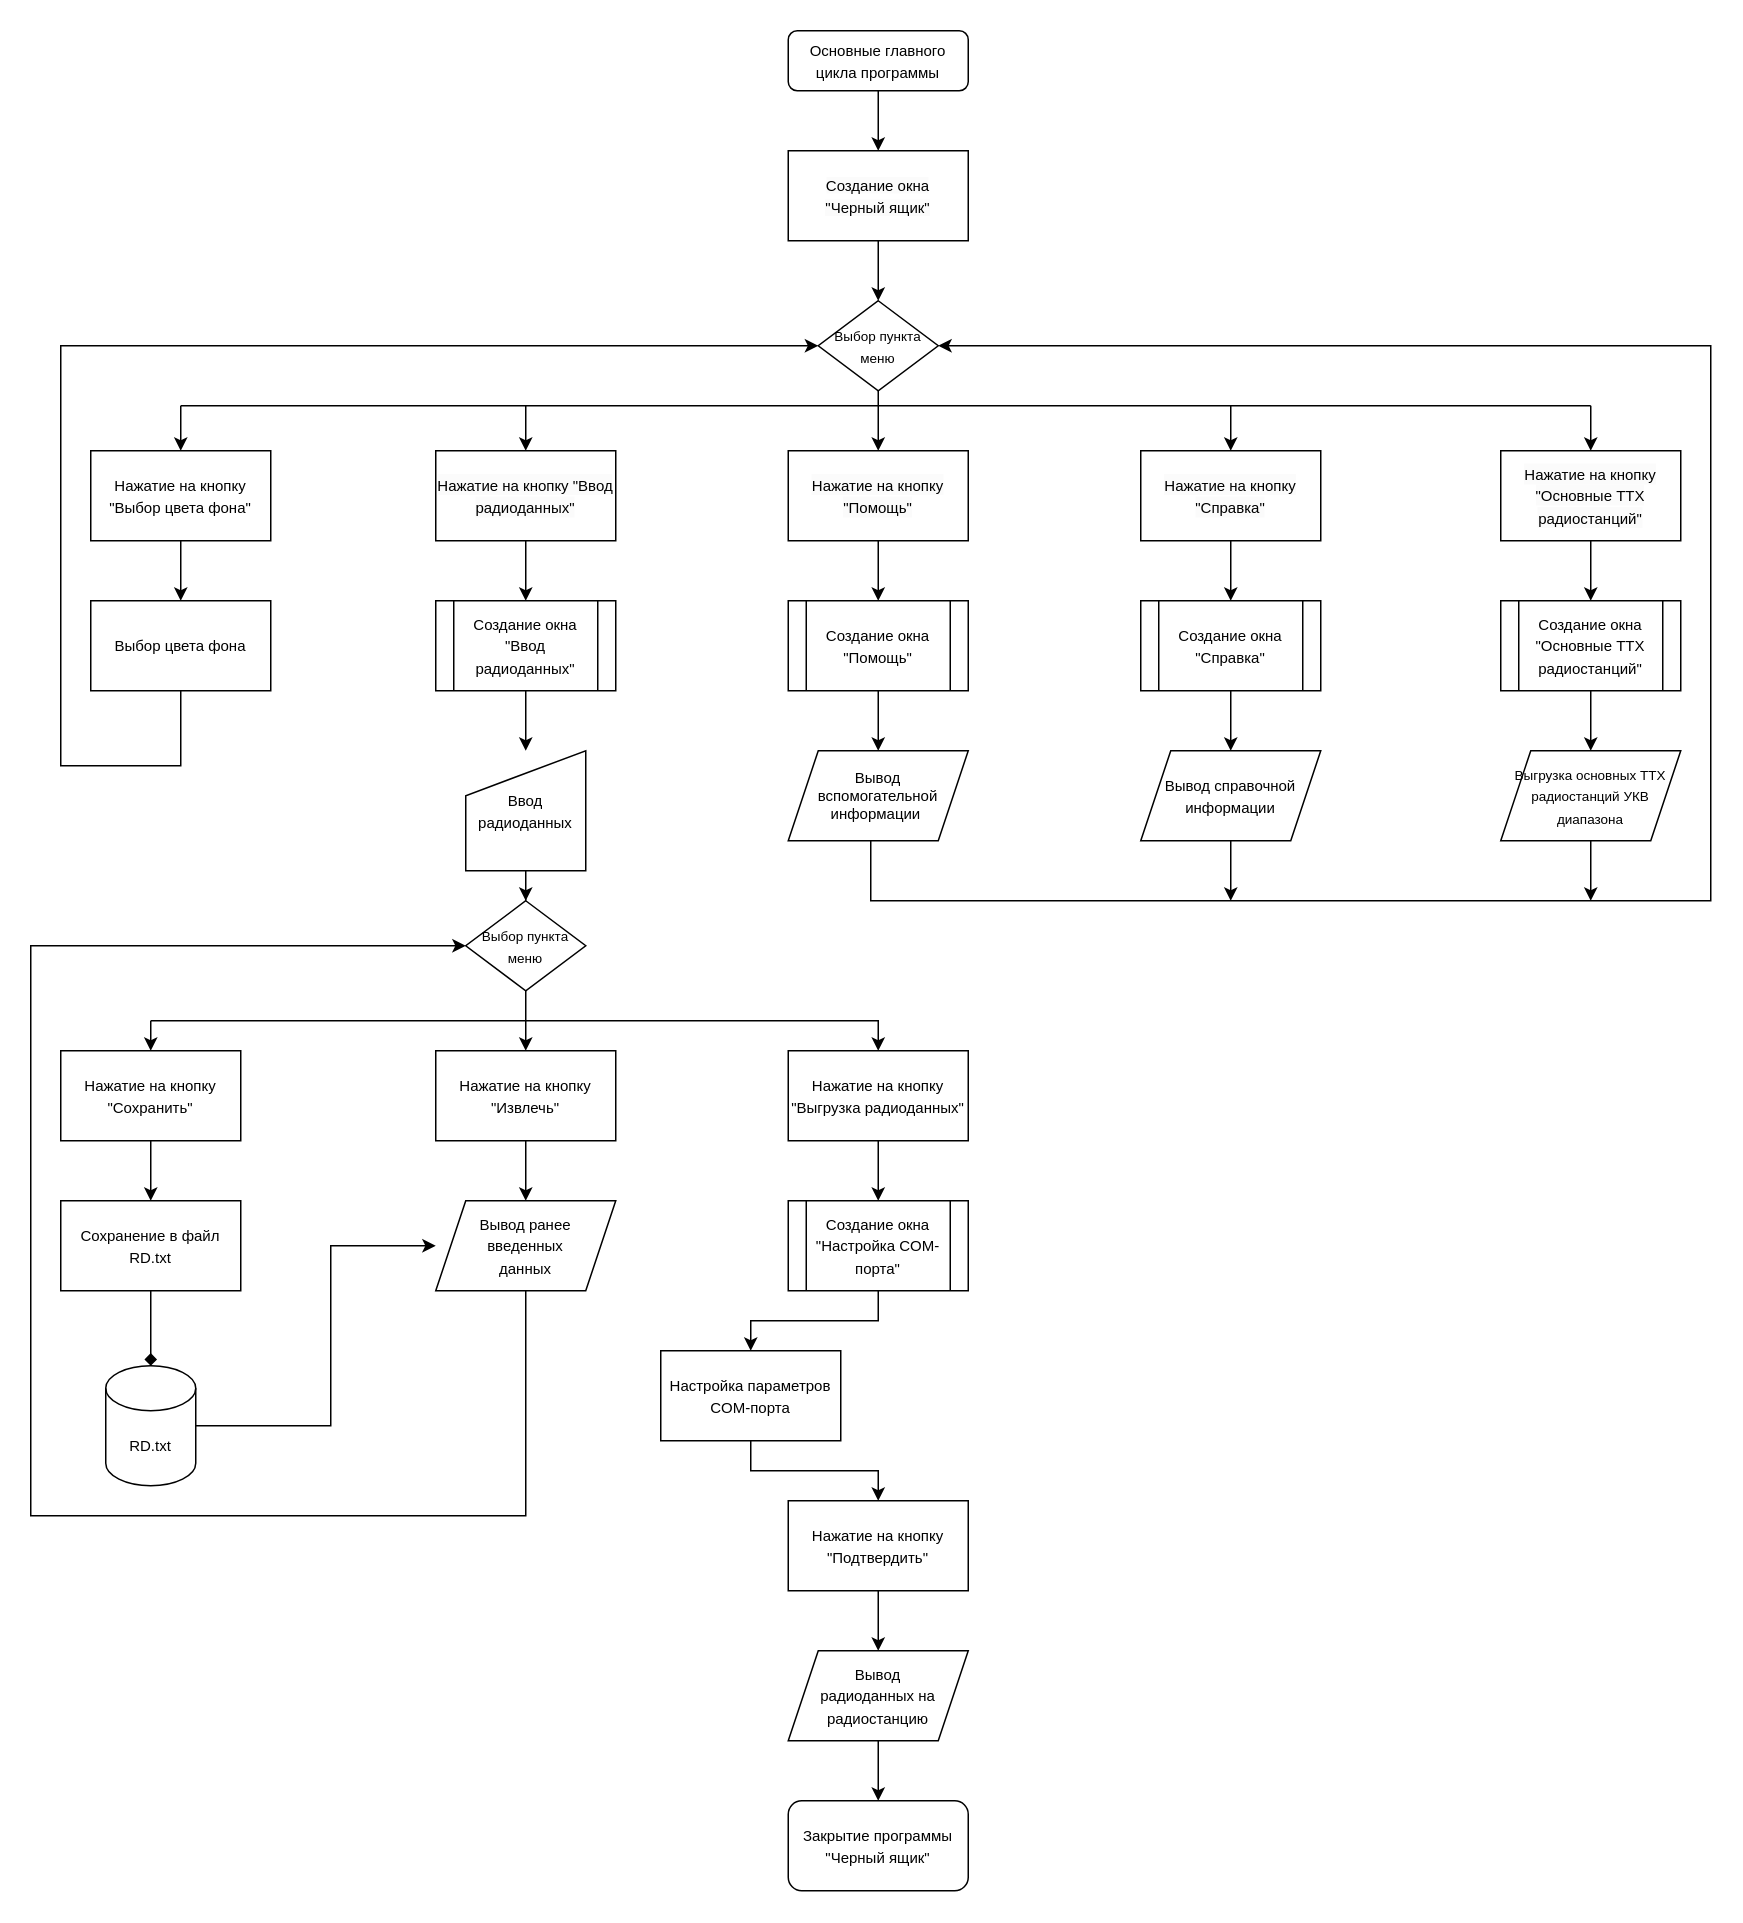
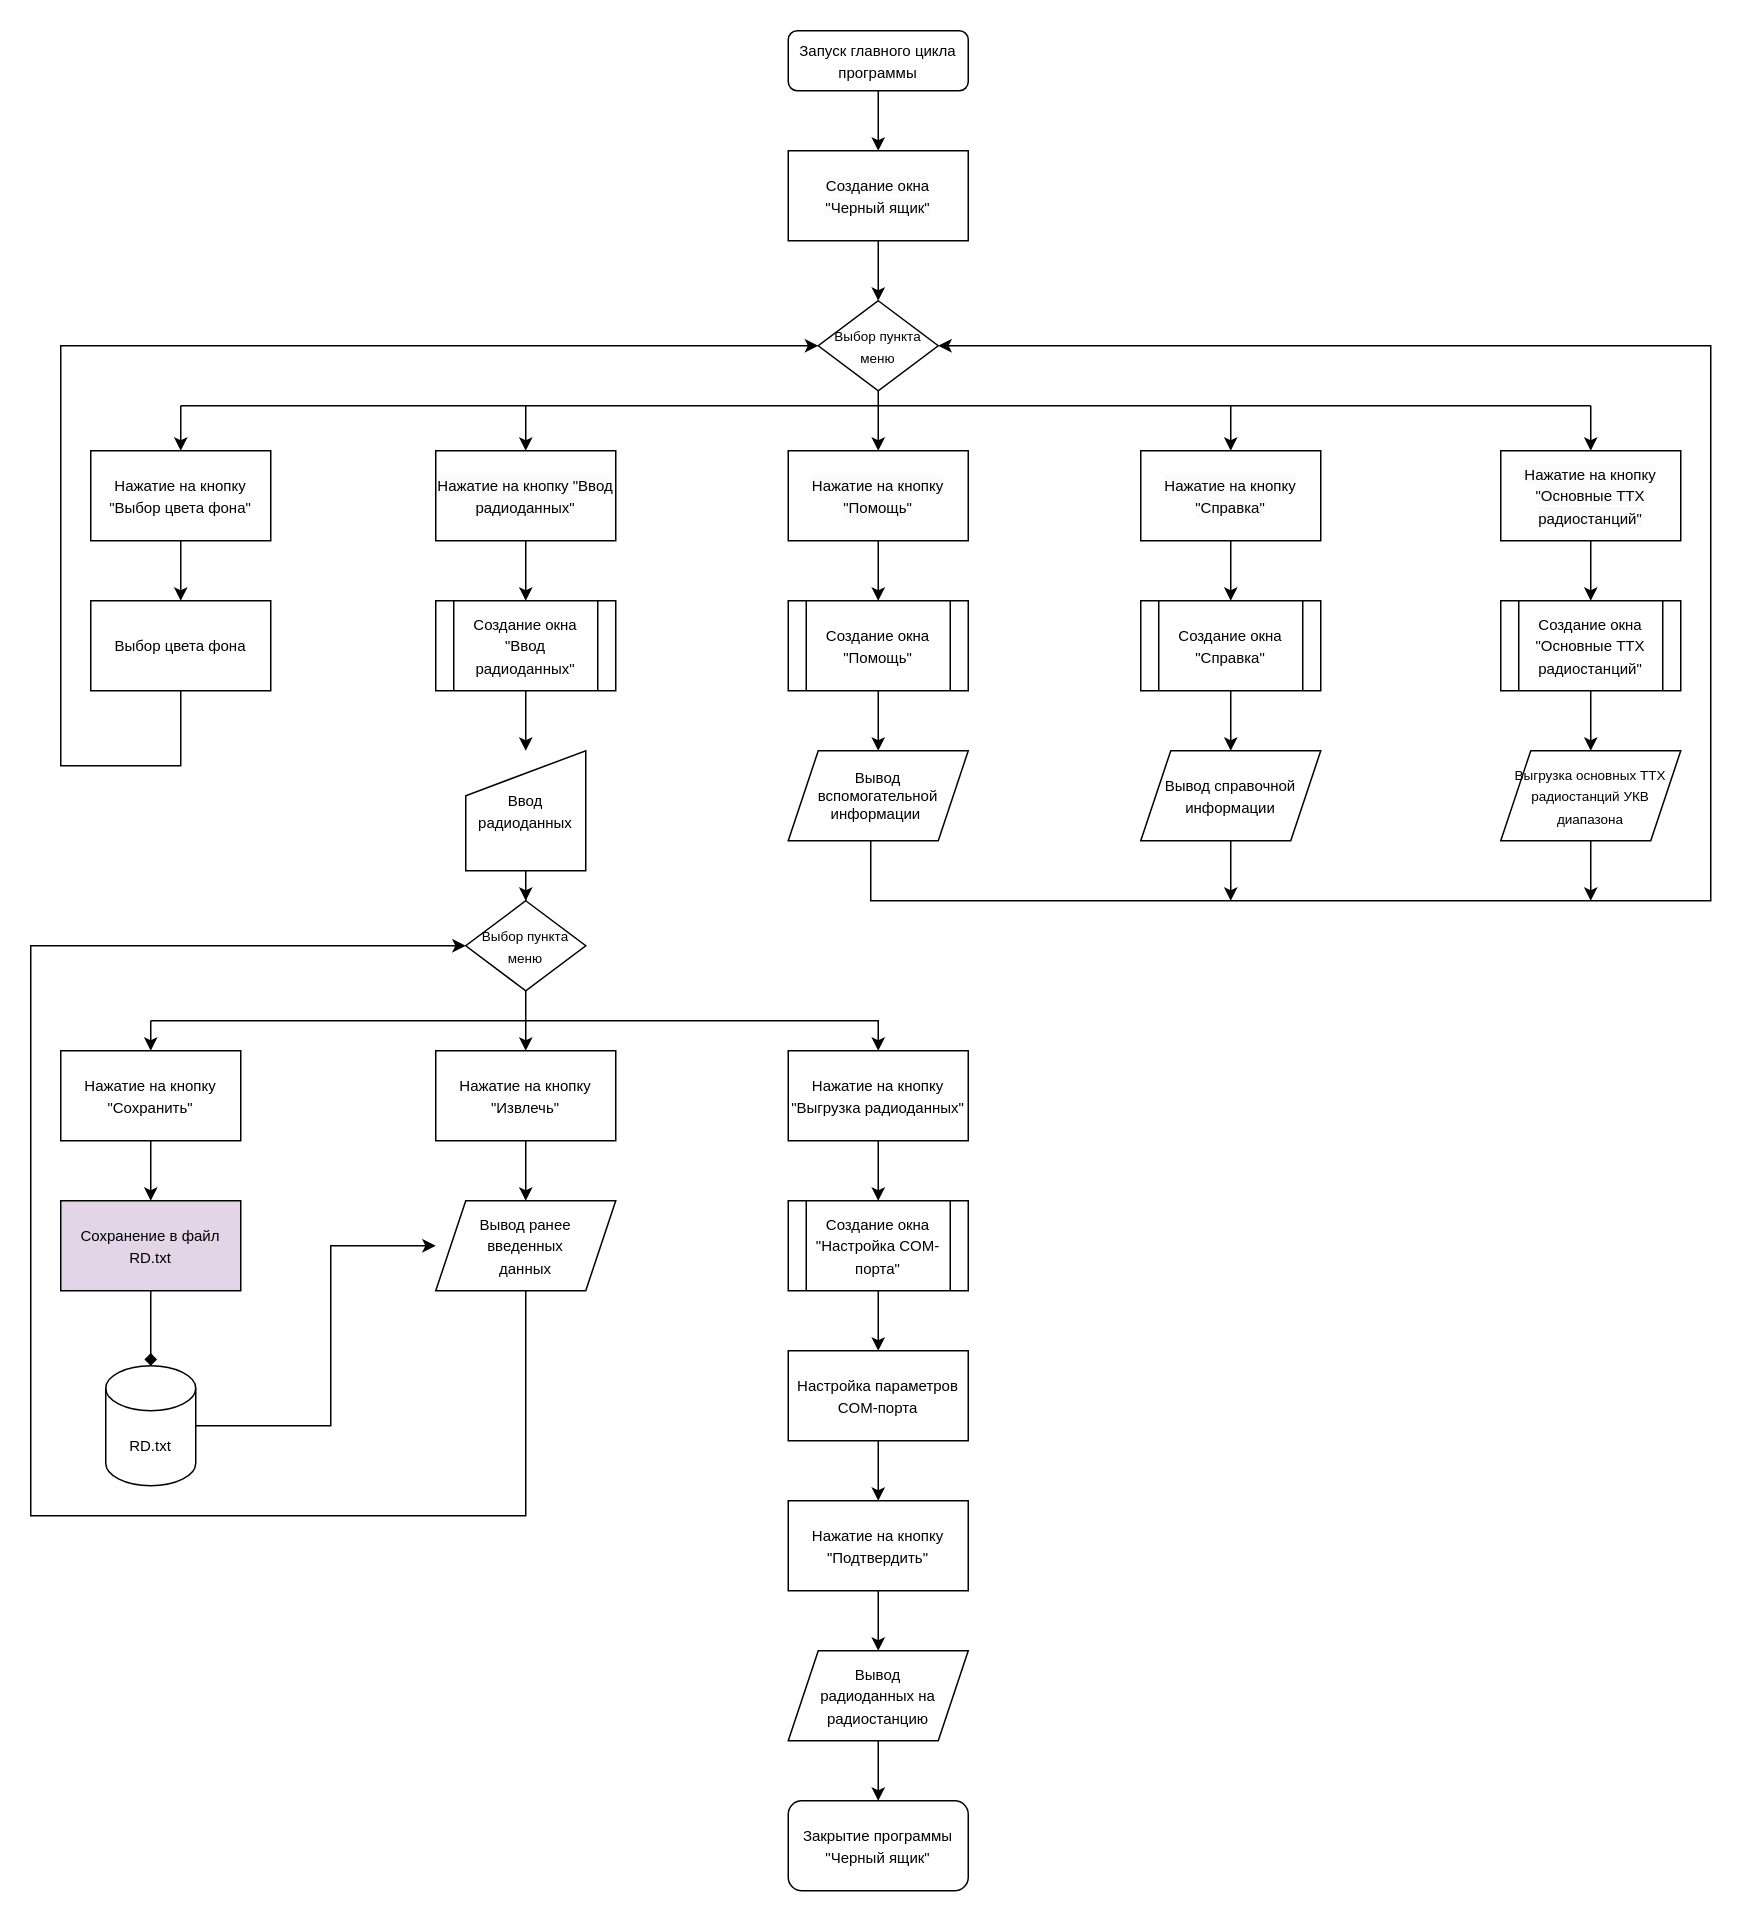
(878, 61) -> (878, 61)
(151, 1246) -> (151, 1246)
(751, 1396) -> (878, 1396)
